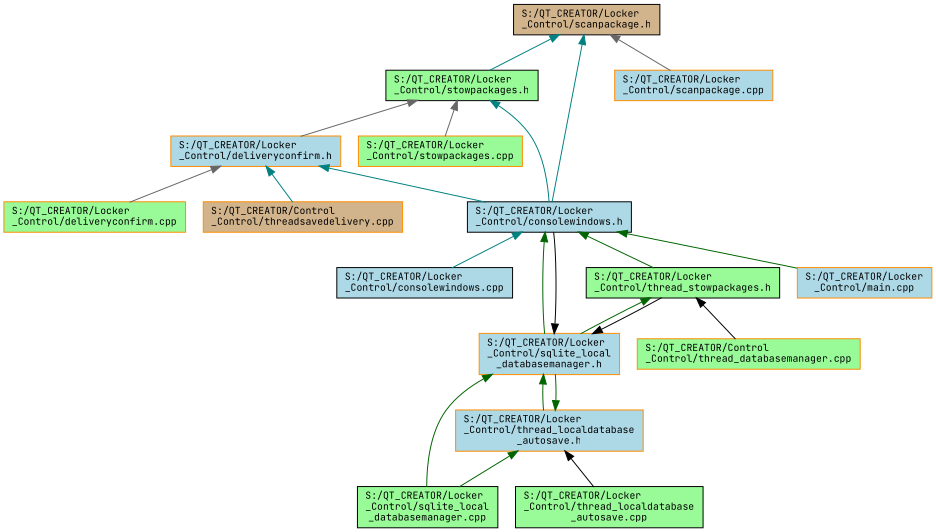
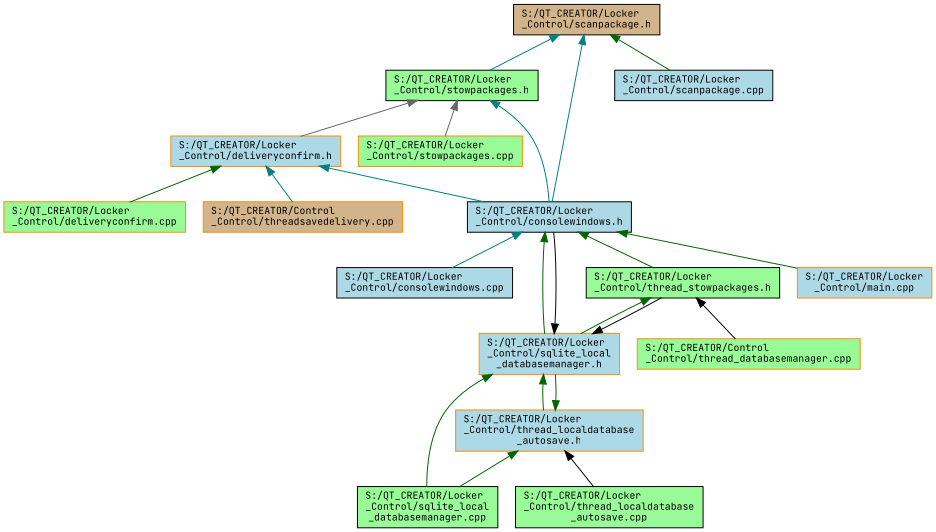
(645, 55) -> (645, 55)
(694, 85) -> (694, 85)
(171, 186) -> (171, 186)
